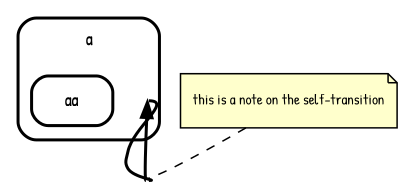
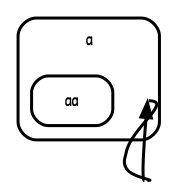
(289, 101) -> none
